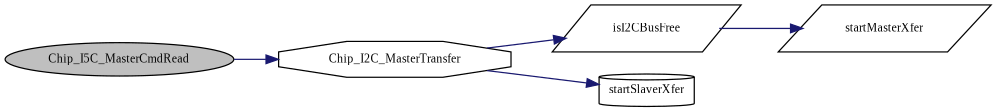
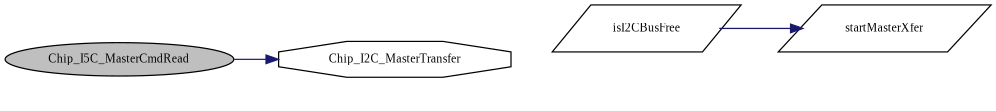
(520, 44) -> none
(647, 90) -> none
